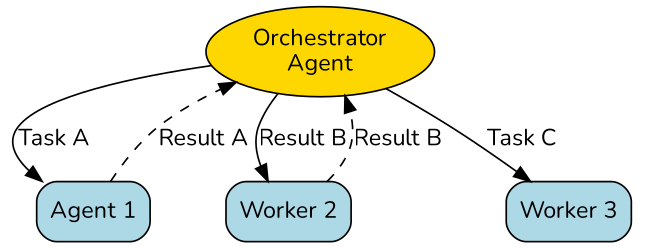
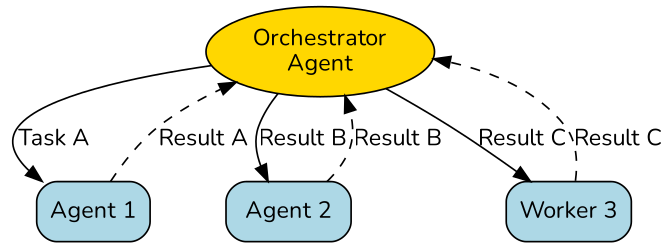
none -> (537, 100)
(523, 139) -> (523, 139)
(289, 212) -> (289, 212)
